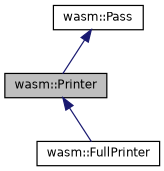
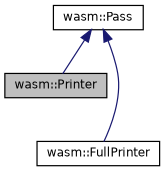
(80, 125) -> (118, 92)
